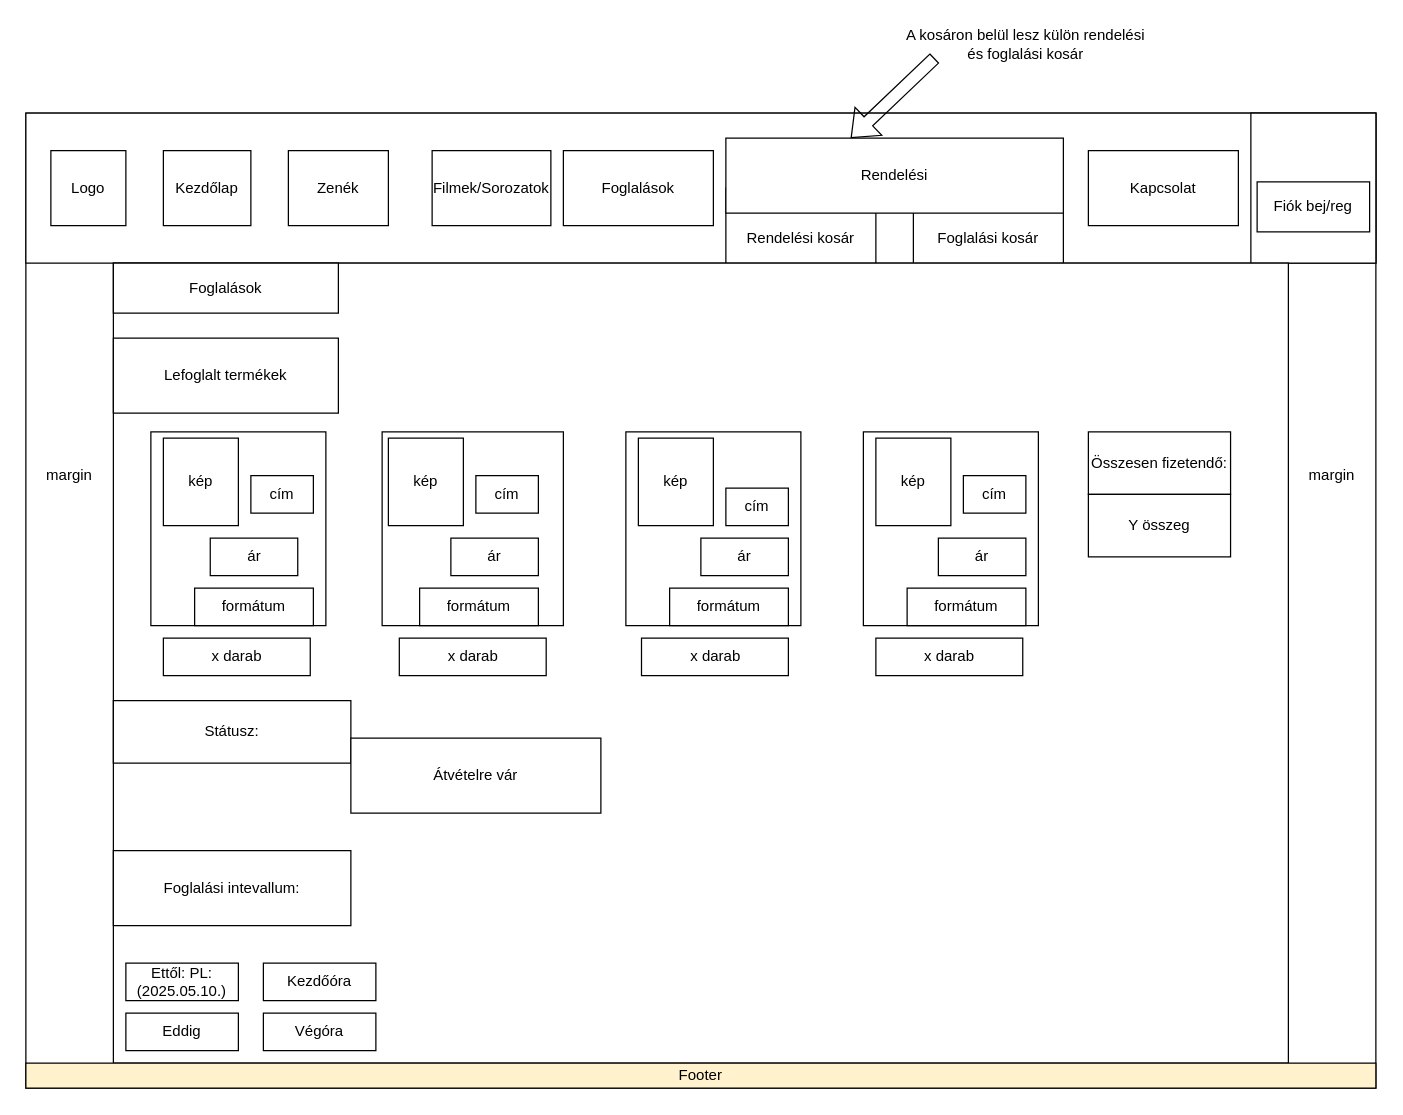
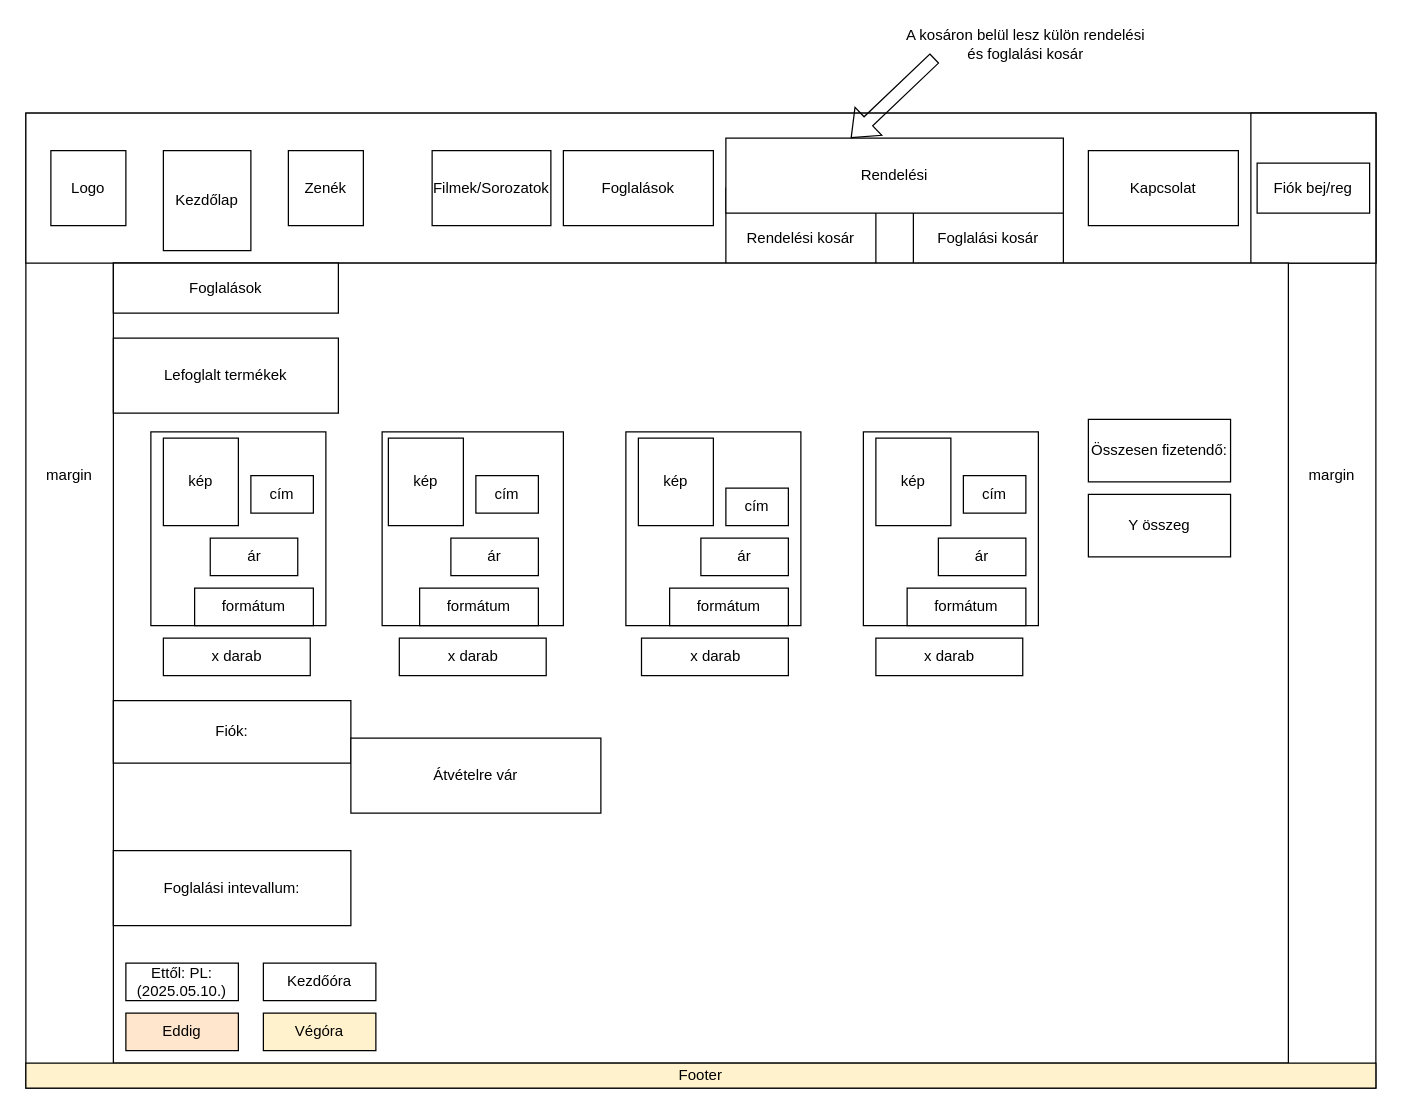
(207, 188) -> (207, 201)
(338, 188) -> (326, 188)
(1313, 207) -> (1313, 188)
(1159, 463) -> (1159, 451)
(232, 732) -> (232, 732)
(182, 1032) -> (182, 1032)
(319, 1032) -> (319, 1032)
